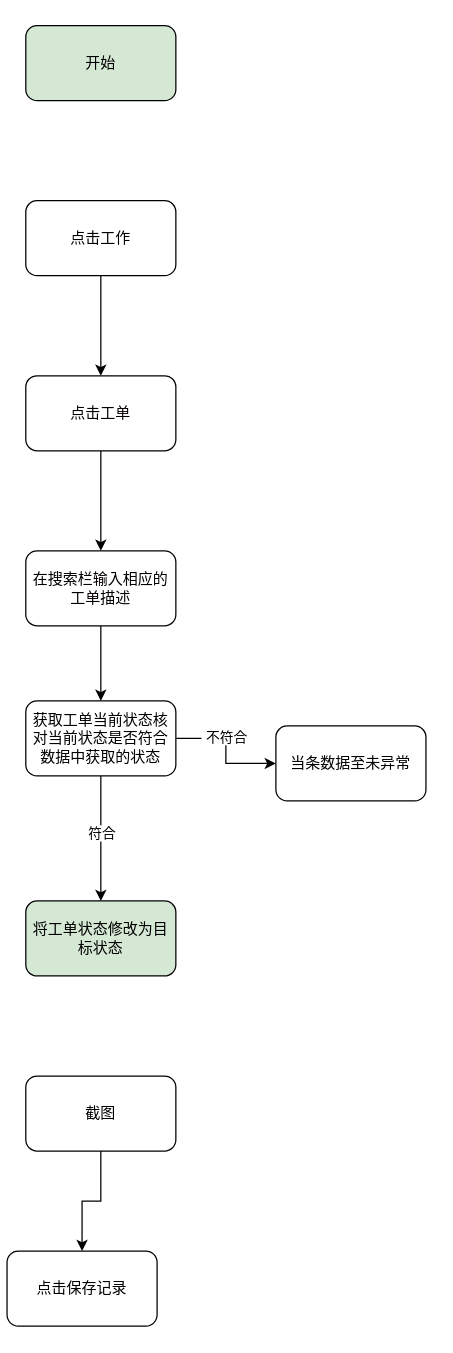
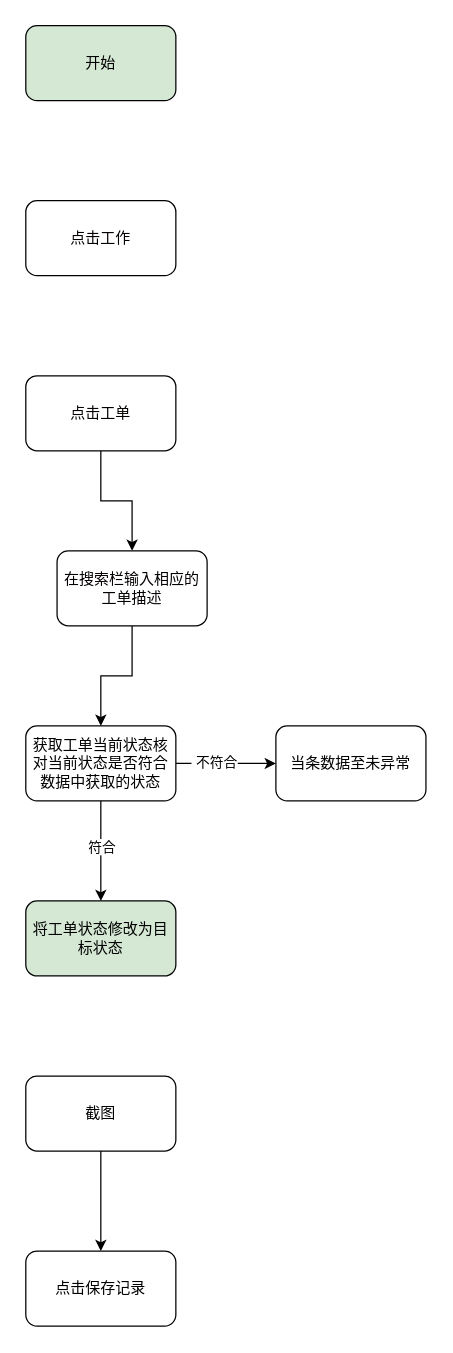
(101, 322) -> none
(101, 588) -> (132, 588)
(101, 738) -> (101, 763)
(82, 1288) -> (101, 1288)
